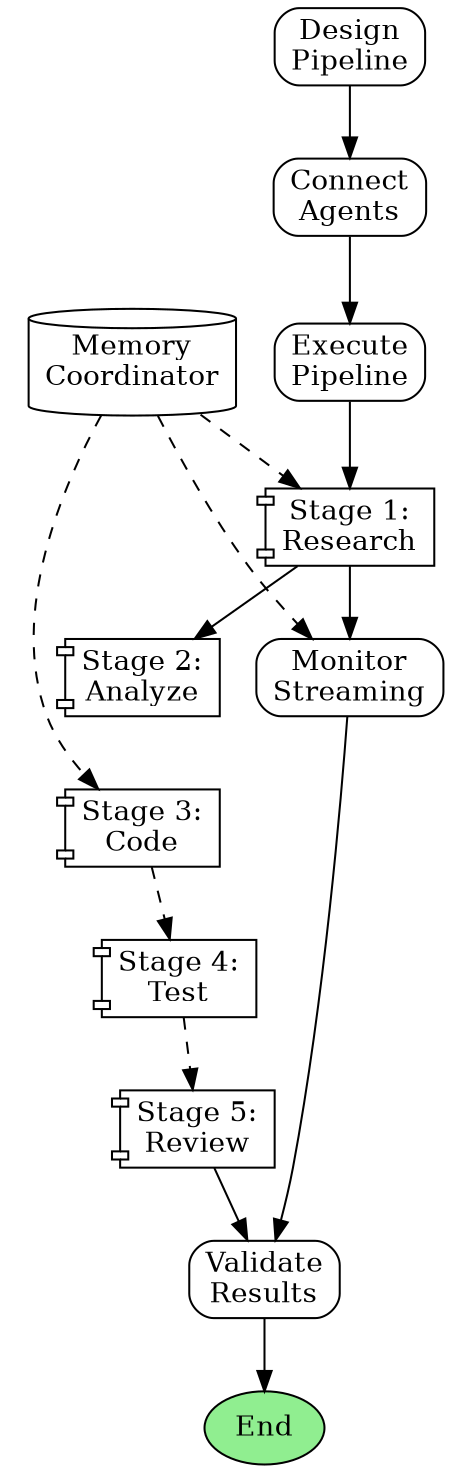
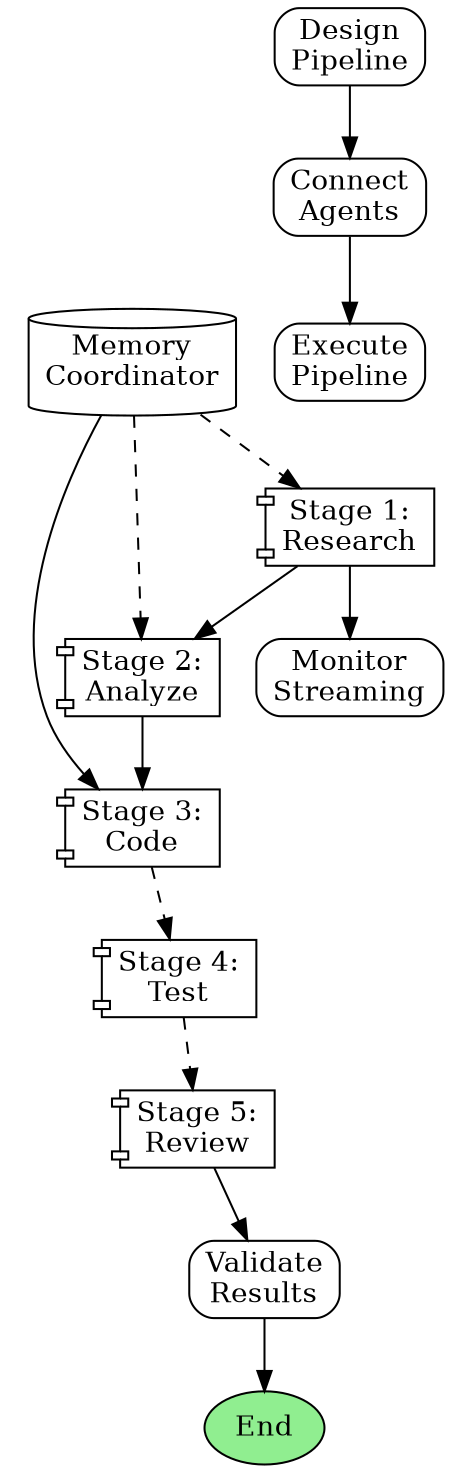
(350, 434) -> none
(220, 525) -> (137, 517)
(37, 595) -> (37, 595)
none -> (142, 742)
(323, 970) -> none
